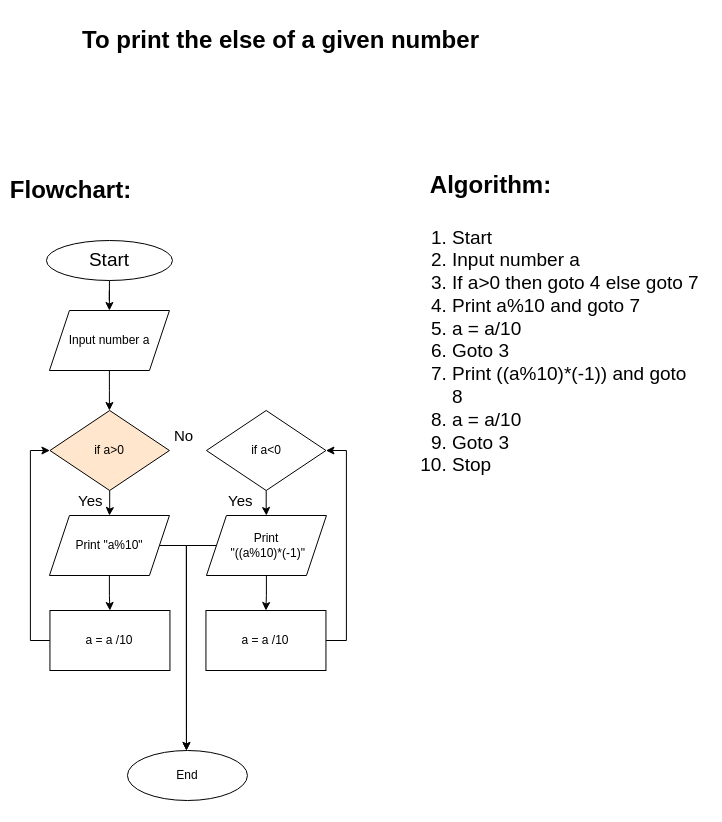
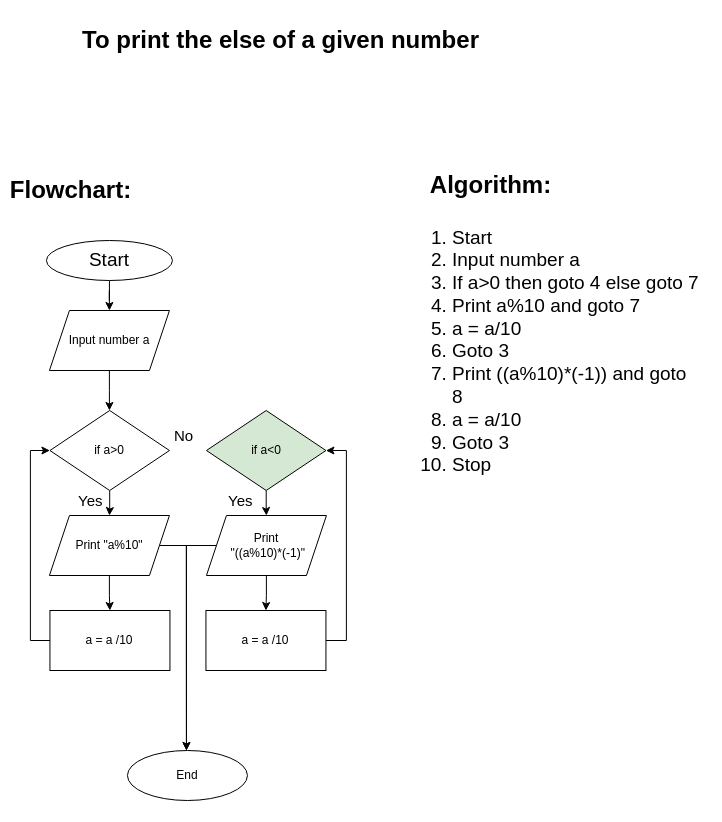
(110, 451) -> (110, 451)
(266, 451) -> (266, 451)
